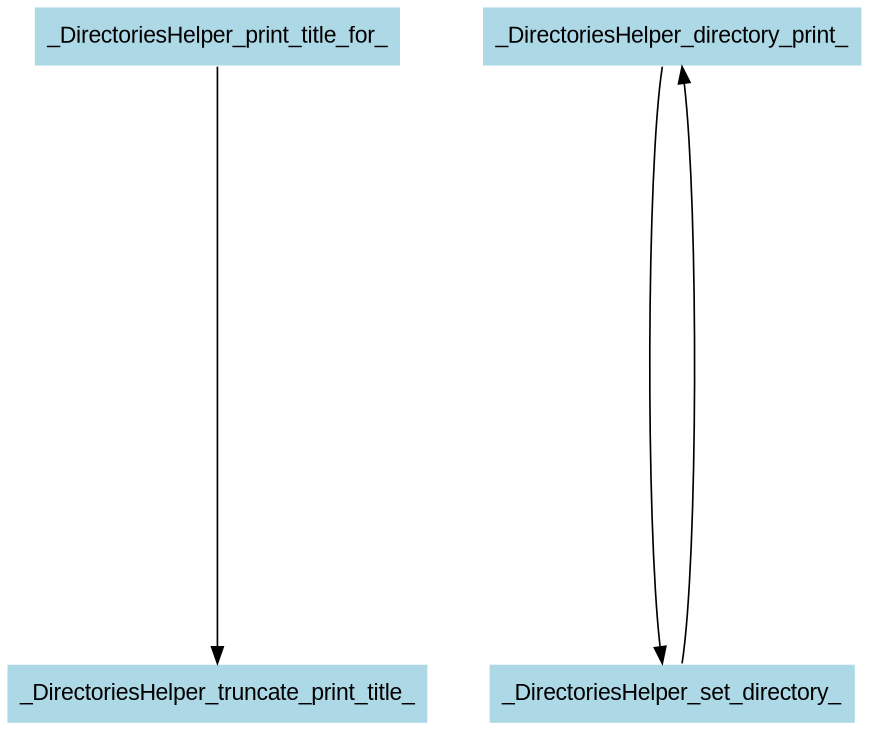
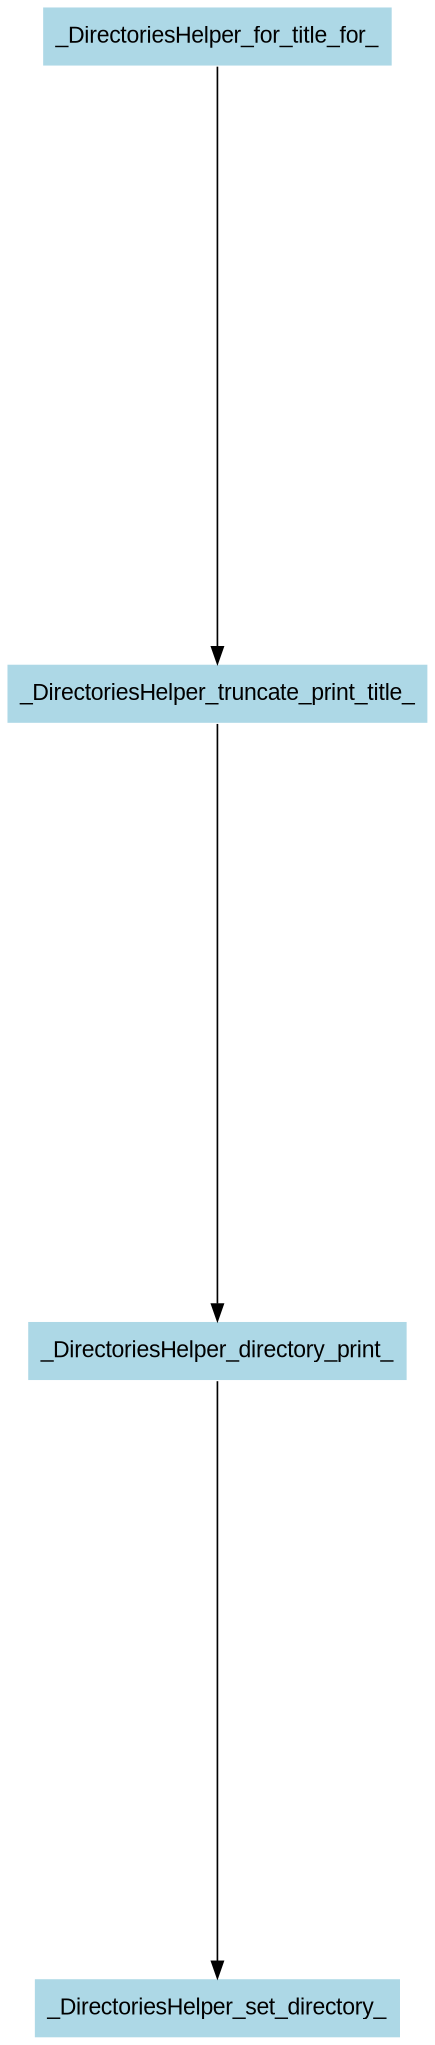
(217, 37) -> (217, 37)
(695, 374) -> (217, 1014)
